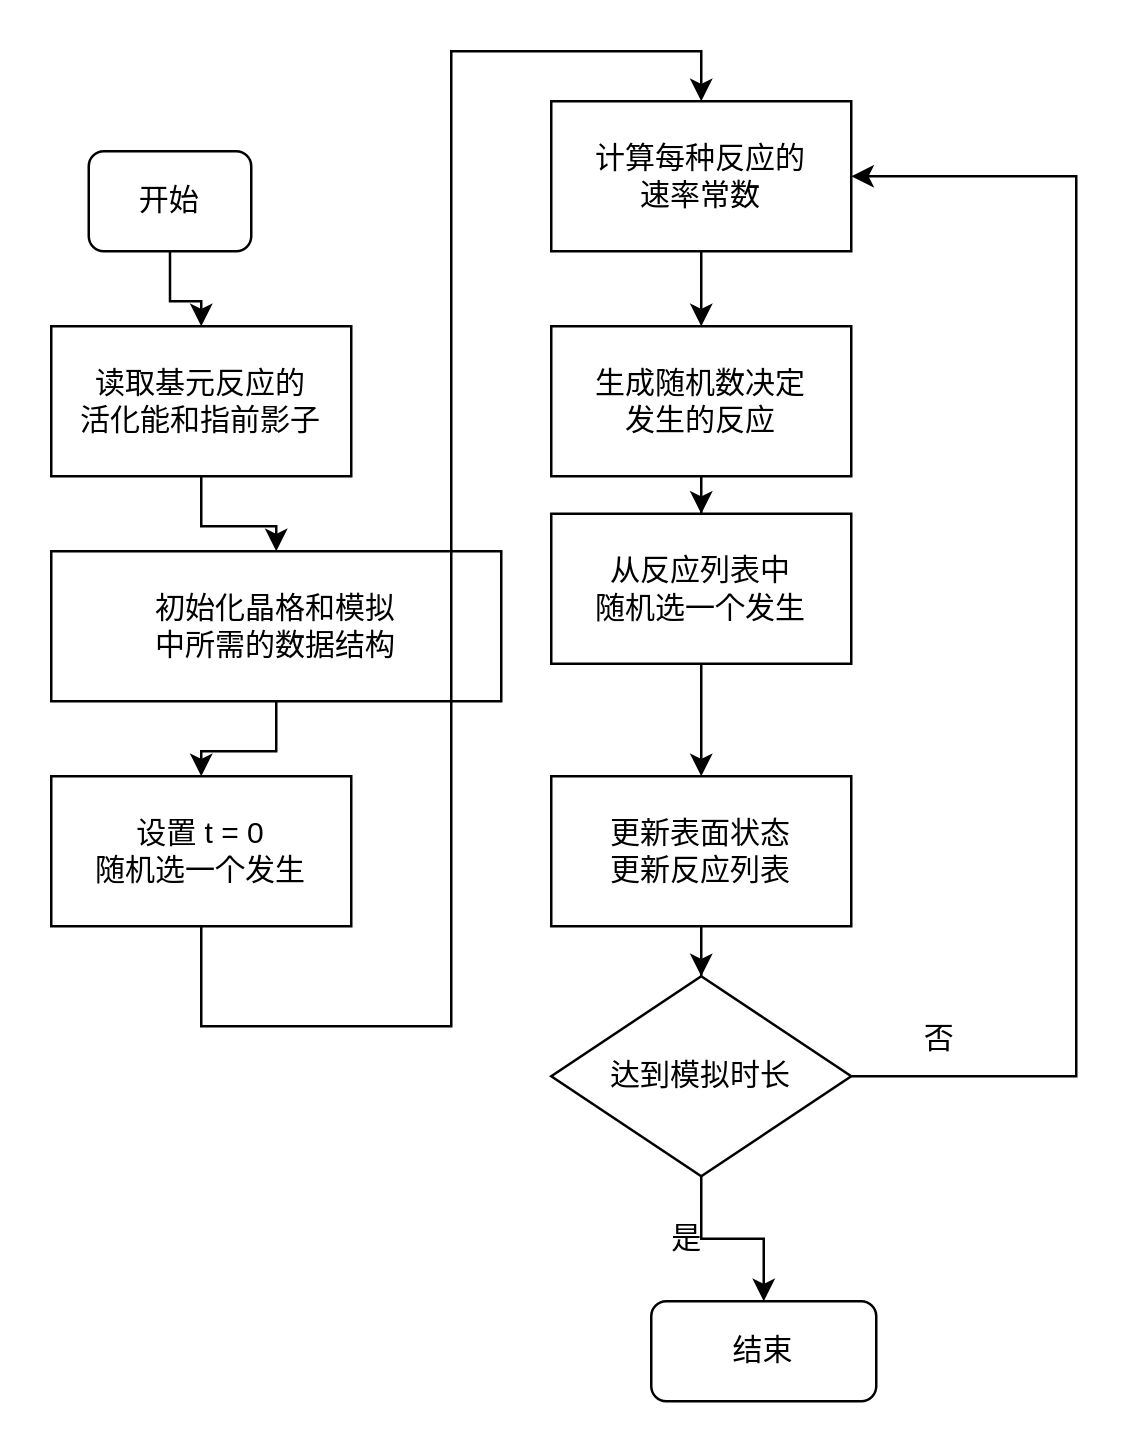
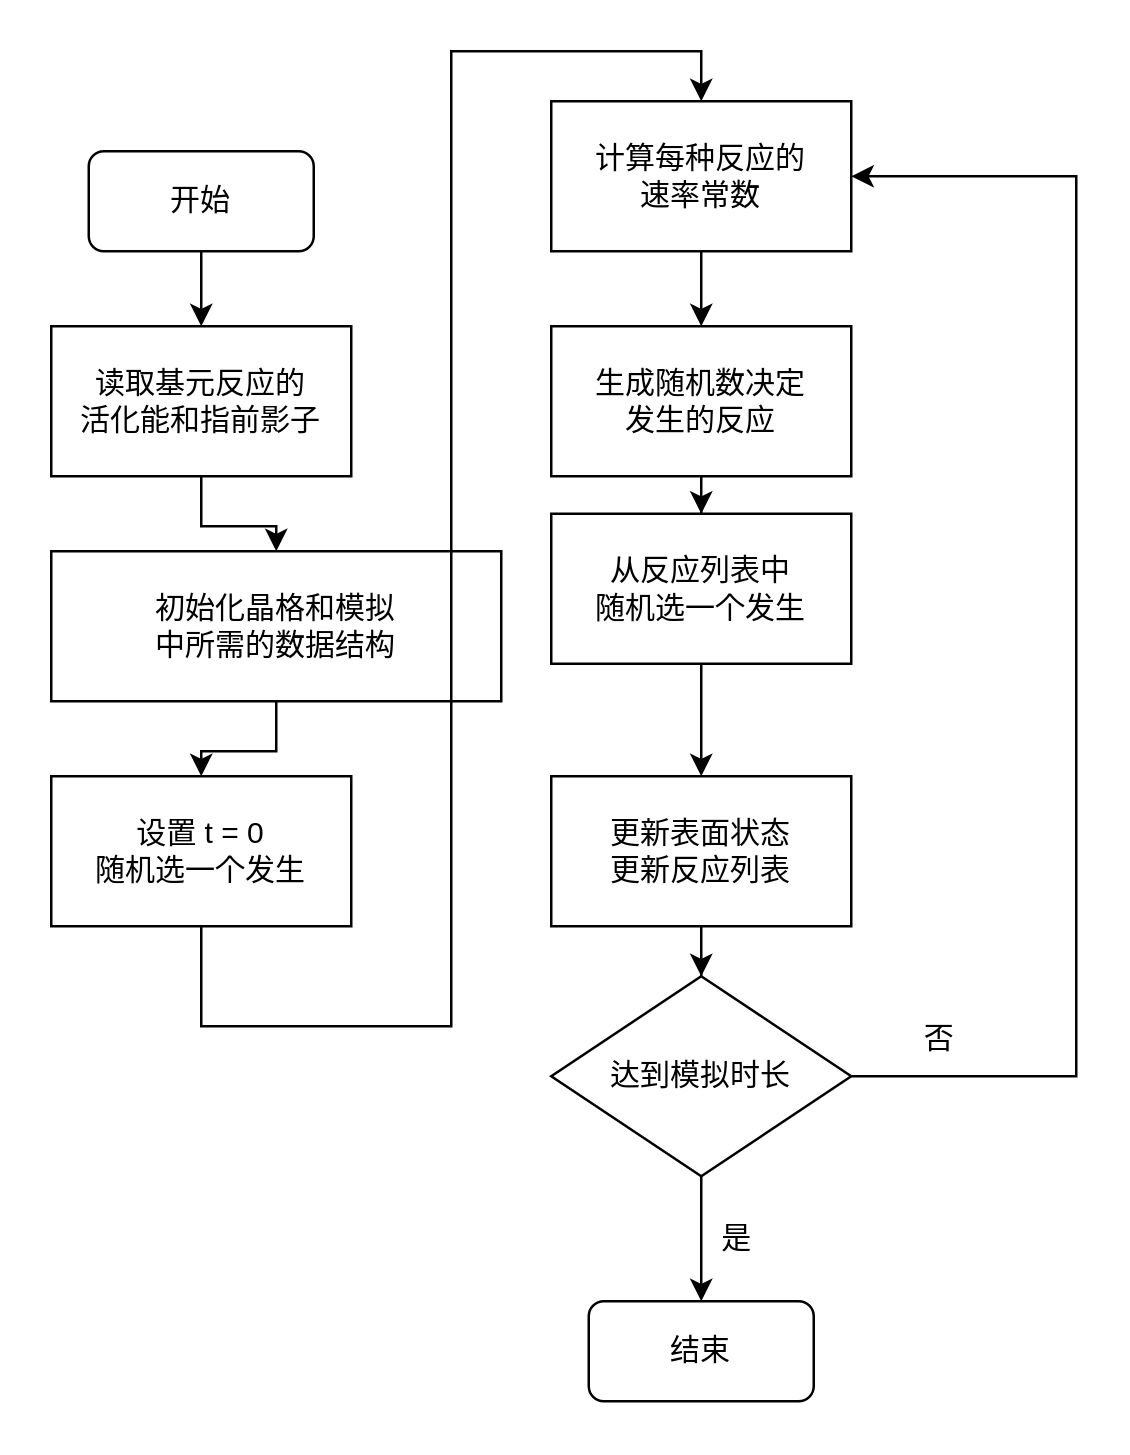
(170, 201) -> (201, 201)
(686, 1239) -> (736, 1239)
(764, 1351) -> (701, 1351)
